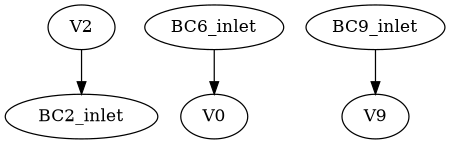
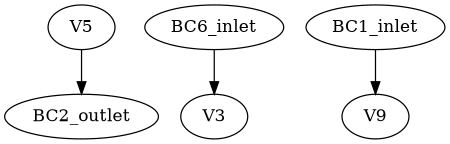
(82, 27) -> (82, 27)
(375, 27) -> (375, 27)
(82, 117) -> (82, 117)
(214, 117) -> (214, 117)
